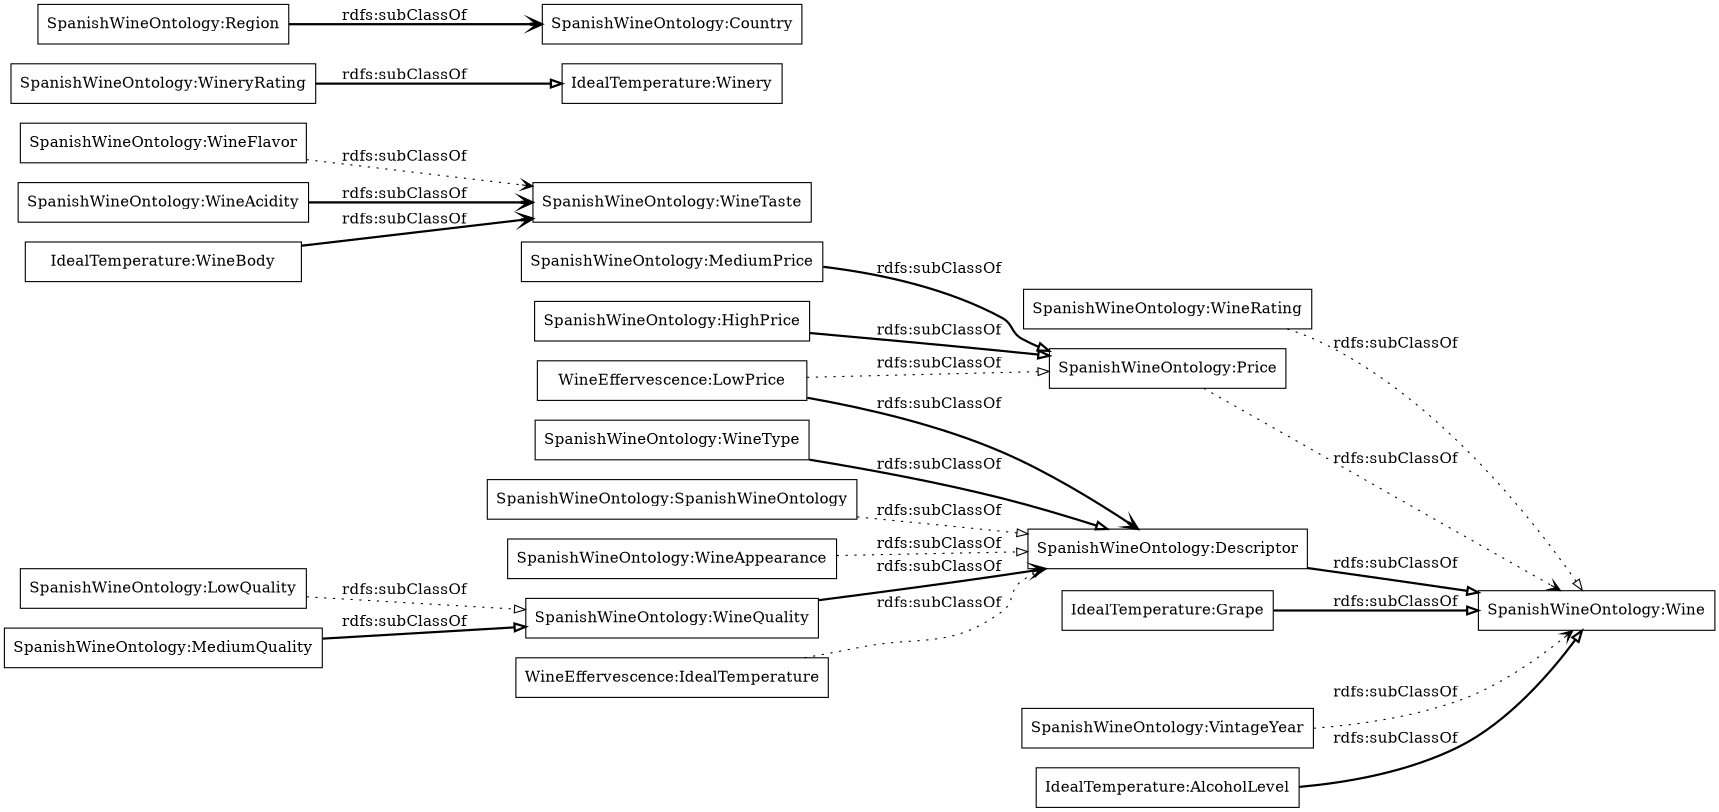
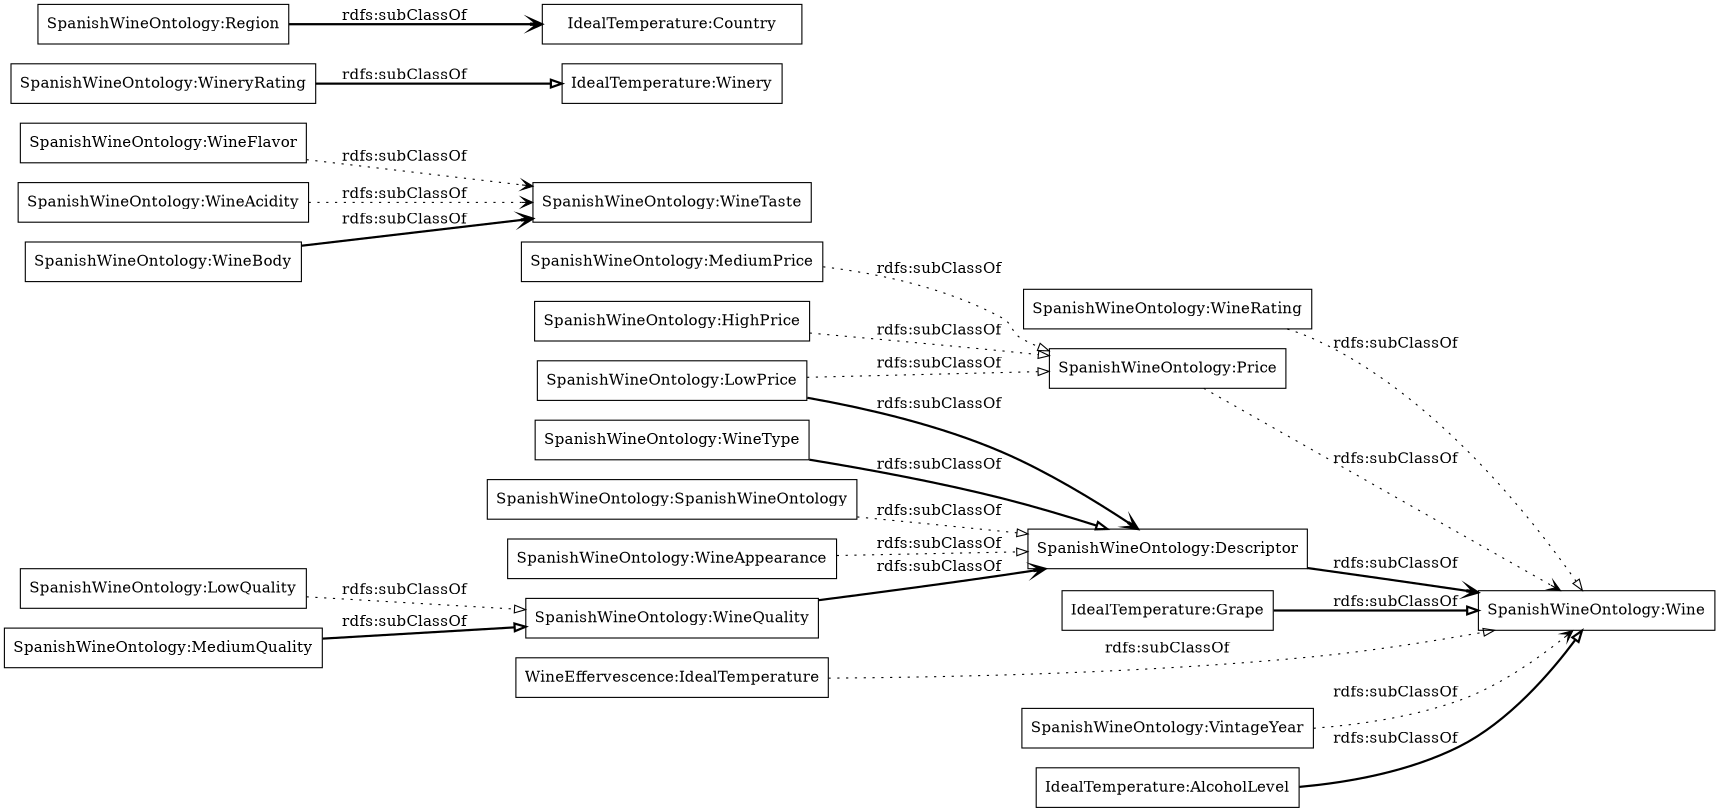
(672, 24) -> (672, 24)
(415, 202) -> (415, 202)
(163, 262) -> (163, 262)
(938, 291) -> (938, 291)
(924, 343) -> (924, 343)
(672, 381) -> (672, 381)
(1387, 579) -> (1387, 579)
(931, 640) -> (1157, 668)
